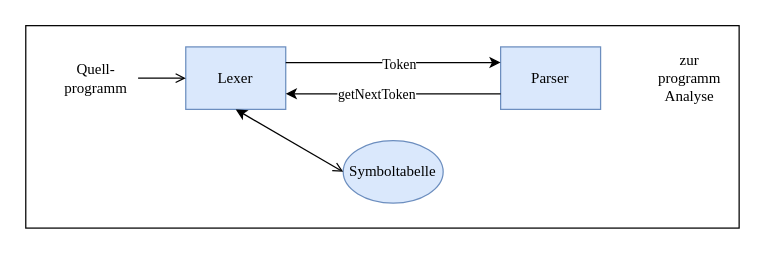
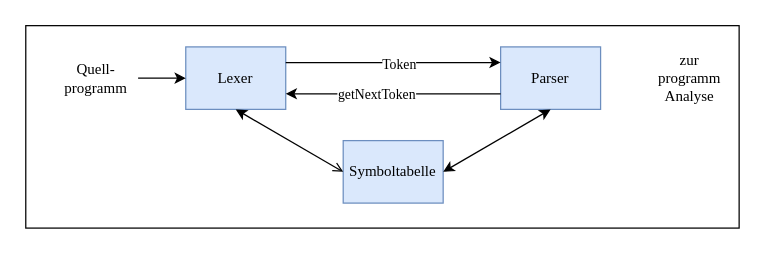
(177, 78) -> (176, 78)
none -> (497, 141)
(393, 172) -> (393, 172)
